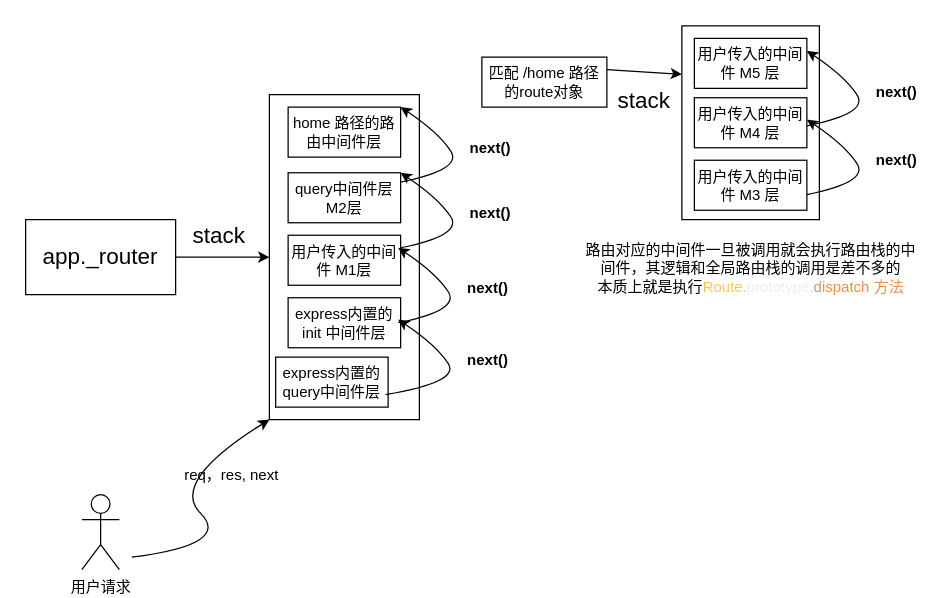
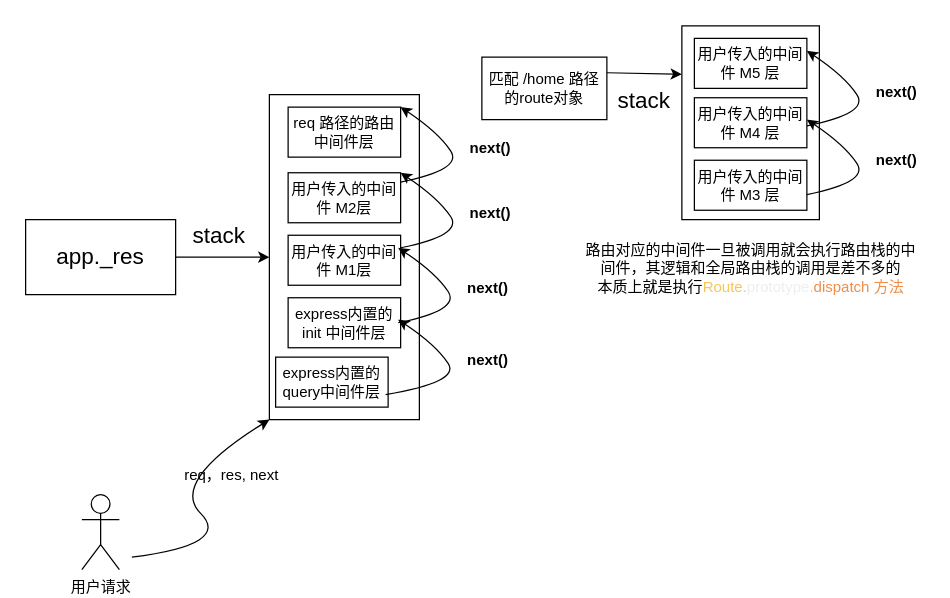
(544, 82) -> (544, 88)
(344, 132) -> (344, 132)
(344, 198) -> (344, 198)
(101, 257) -> (101, 257)
